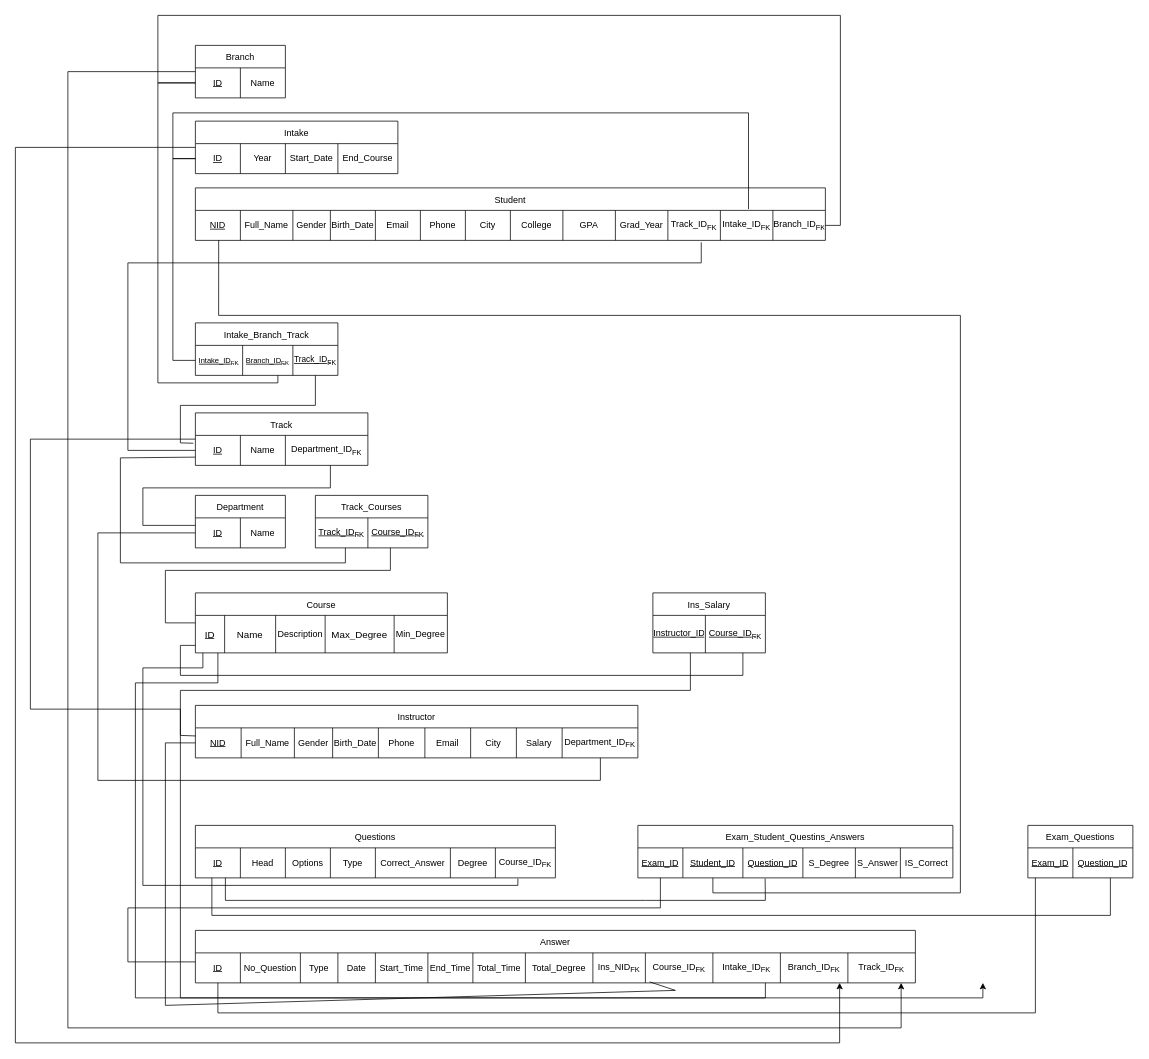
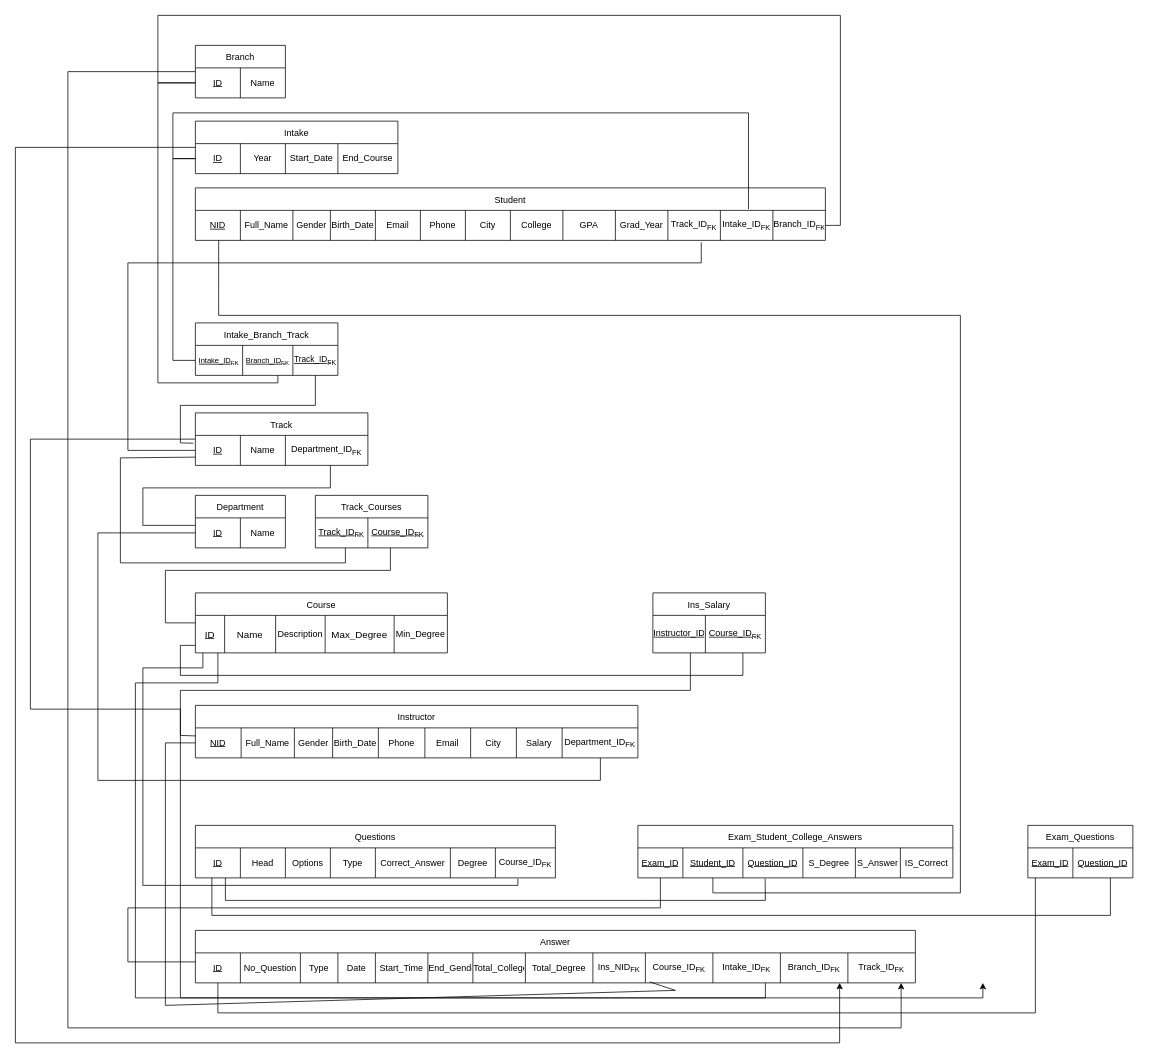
(795, 837) -> (795, 837)
(450, 968) -> (450, 968)
(499, 968) -> (499, 968)
